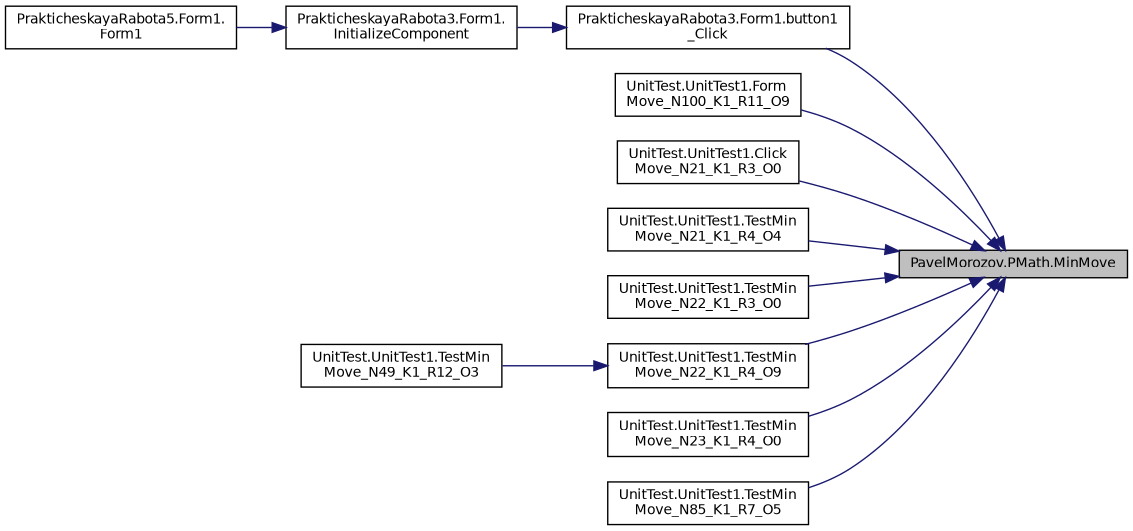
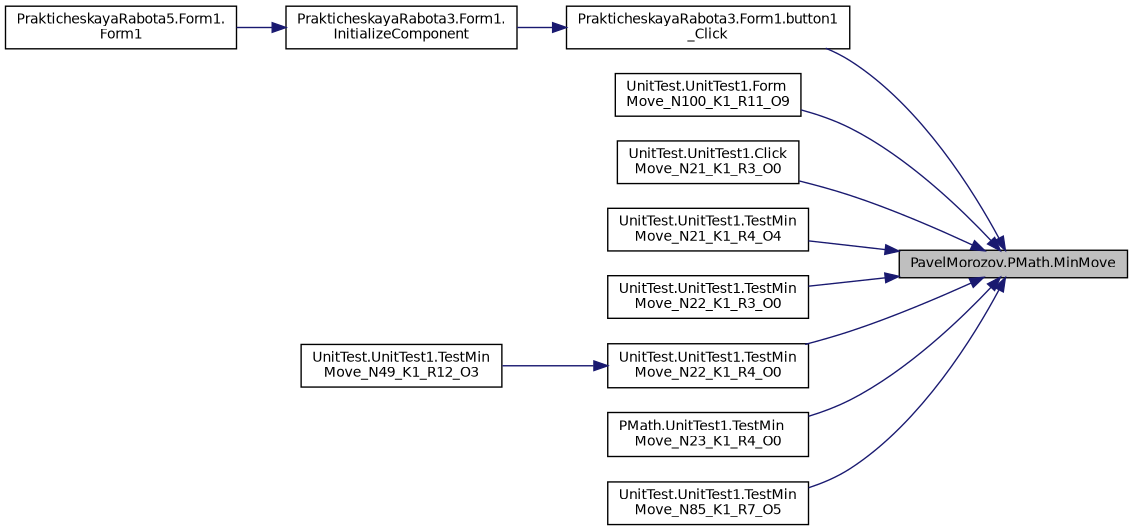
(708, 366) -> (708, 366)
(708, 434) -> (708, 434)
